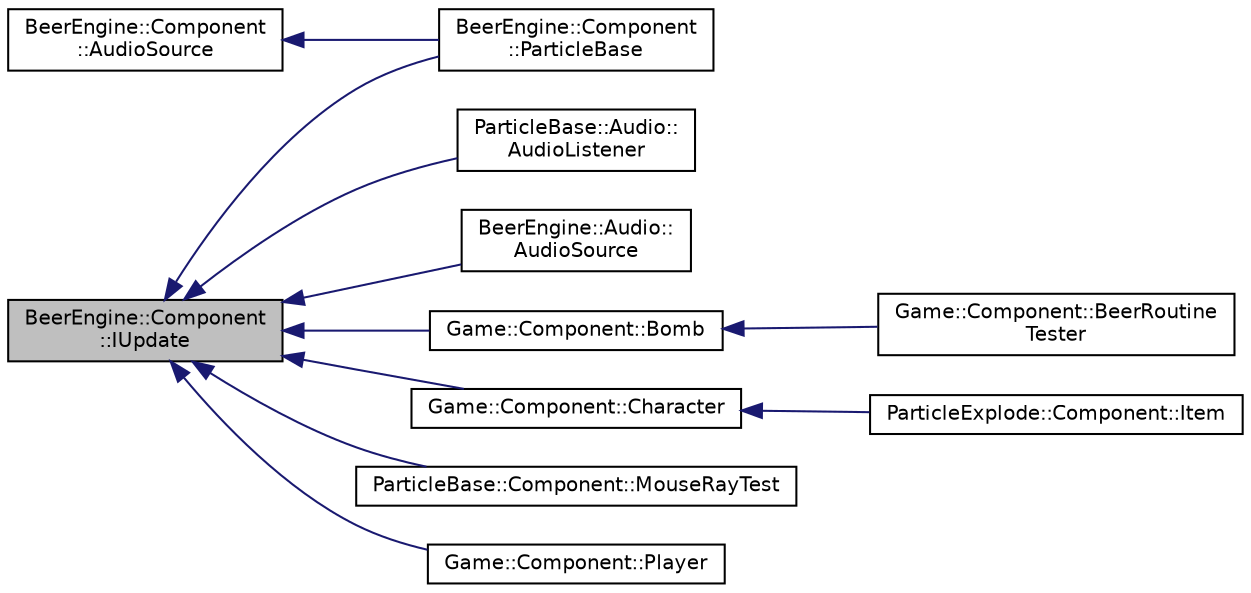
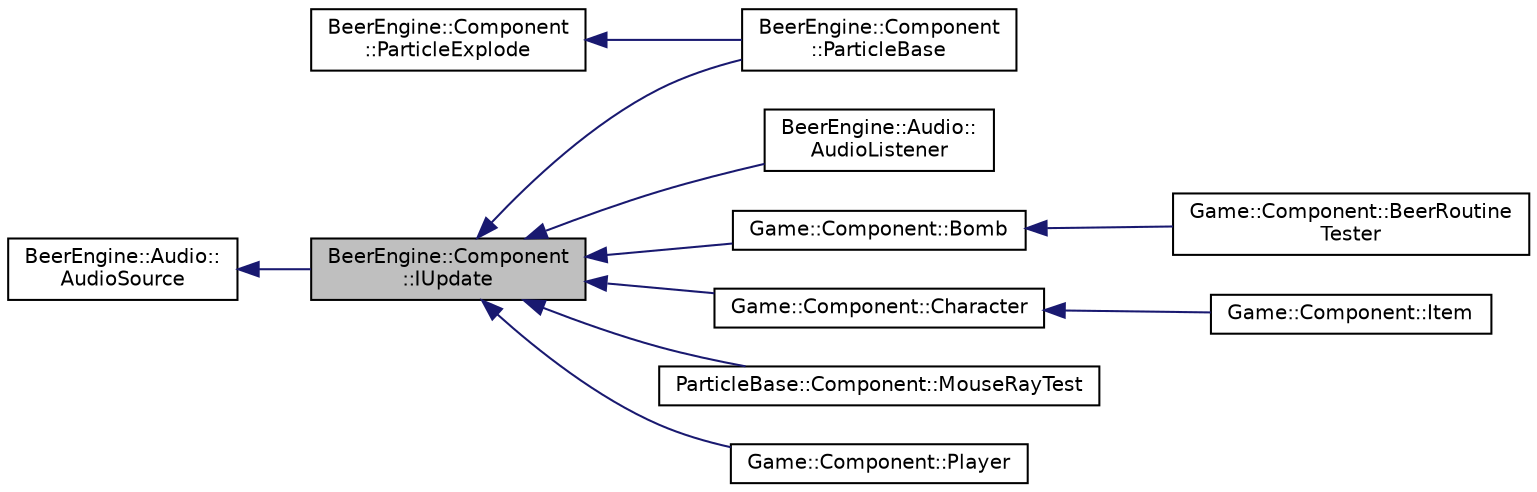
(145, 40) -> (448, 40)
(576, 140) -> (879, 140)
(382, 281) -> (285, 269)
(1056, 415) -> (1351, 314)
